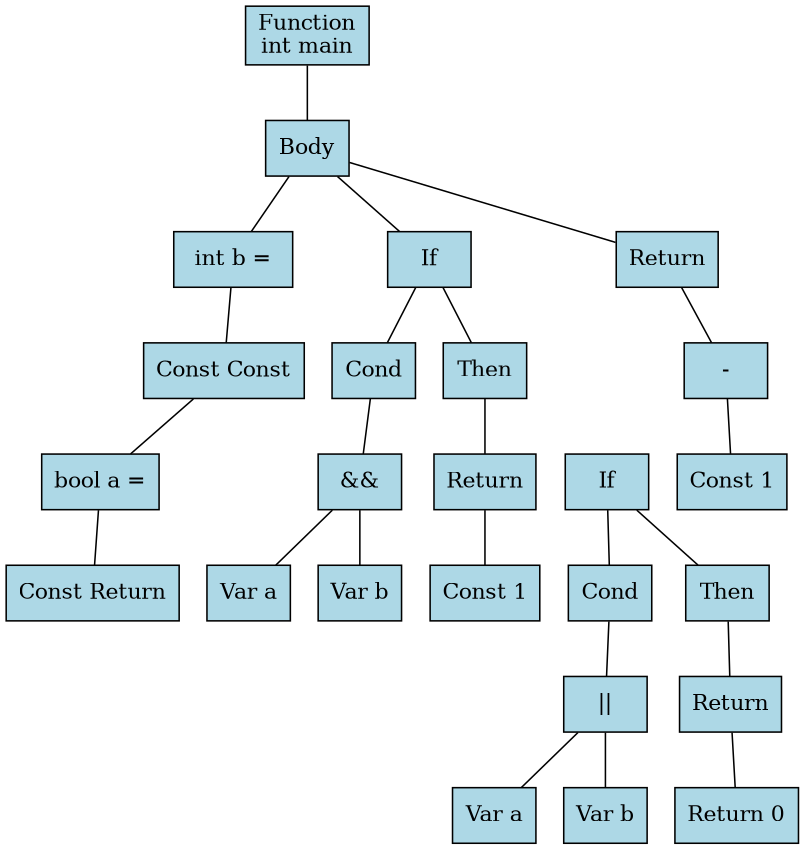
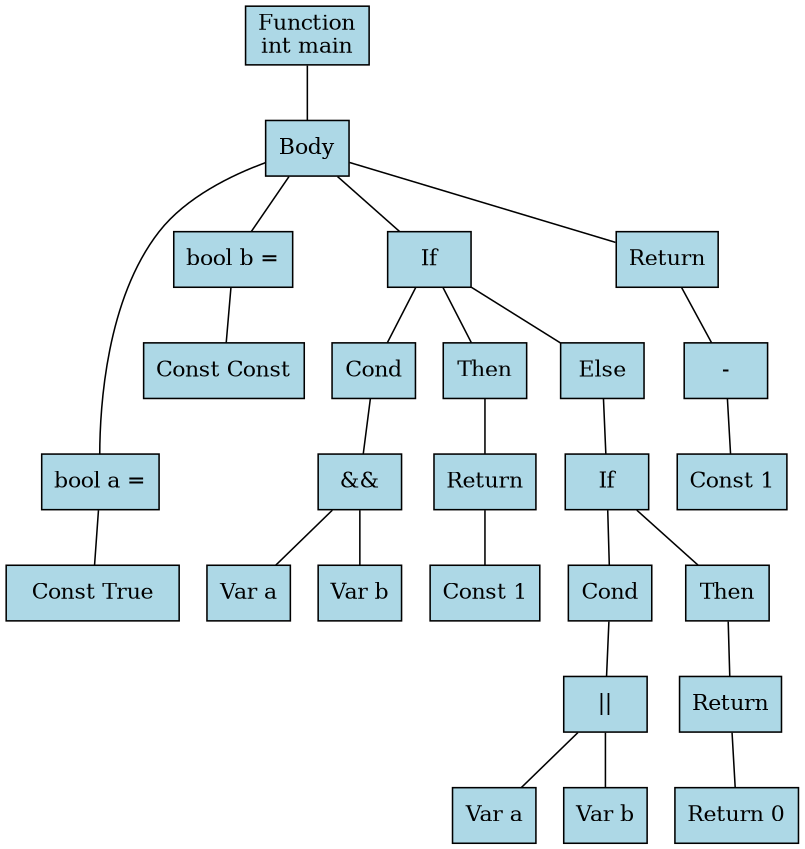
(233, 259) -> (233, 259)
none -> (602, 371)
(162, 426) -> (133, 277)
(93, 593) -> (93, 593)
